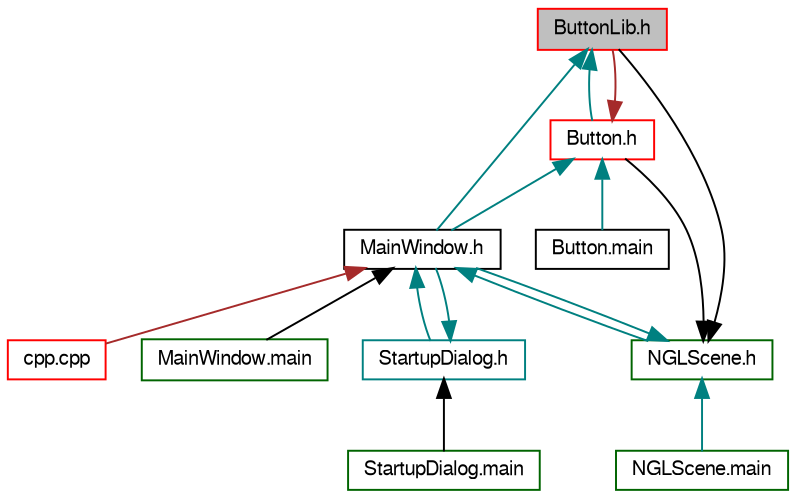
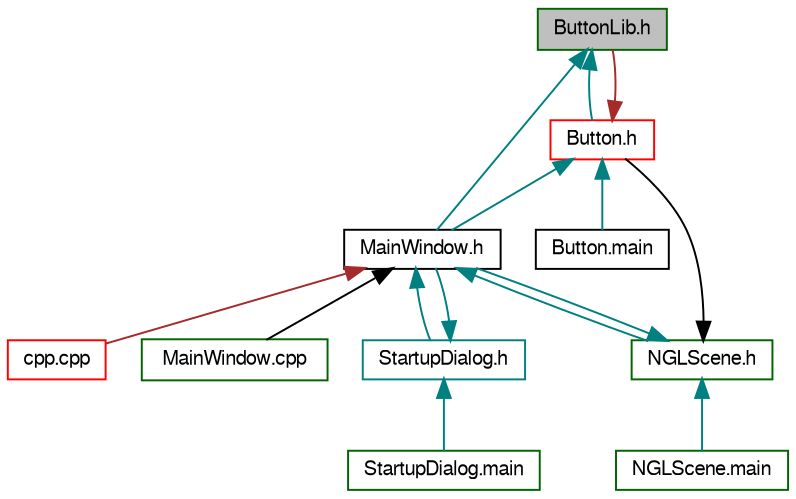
(602, 29) -> (602, 29)
(703, 175) -> none
(235, 360) -> (235, 360)
(444, 425) -> (444, 425)
